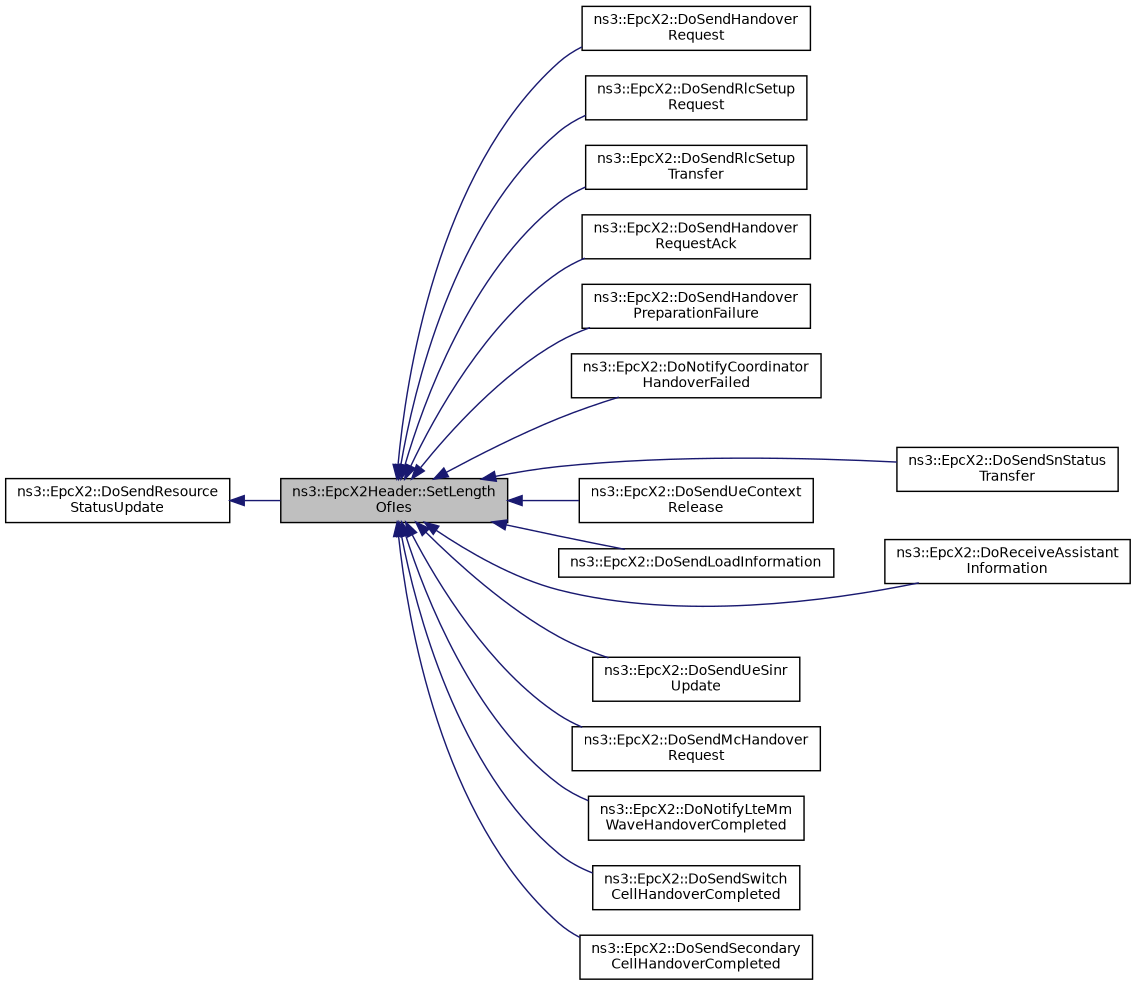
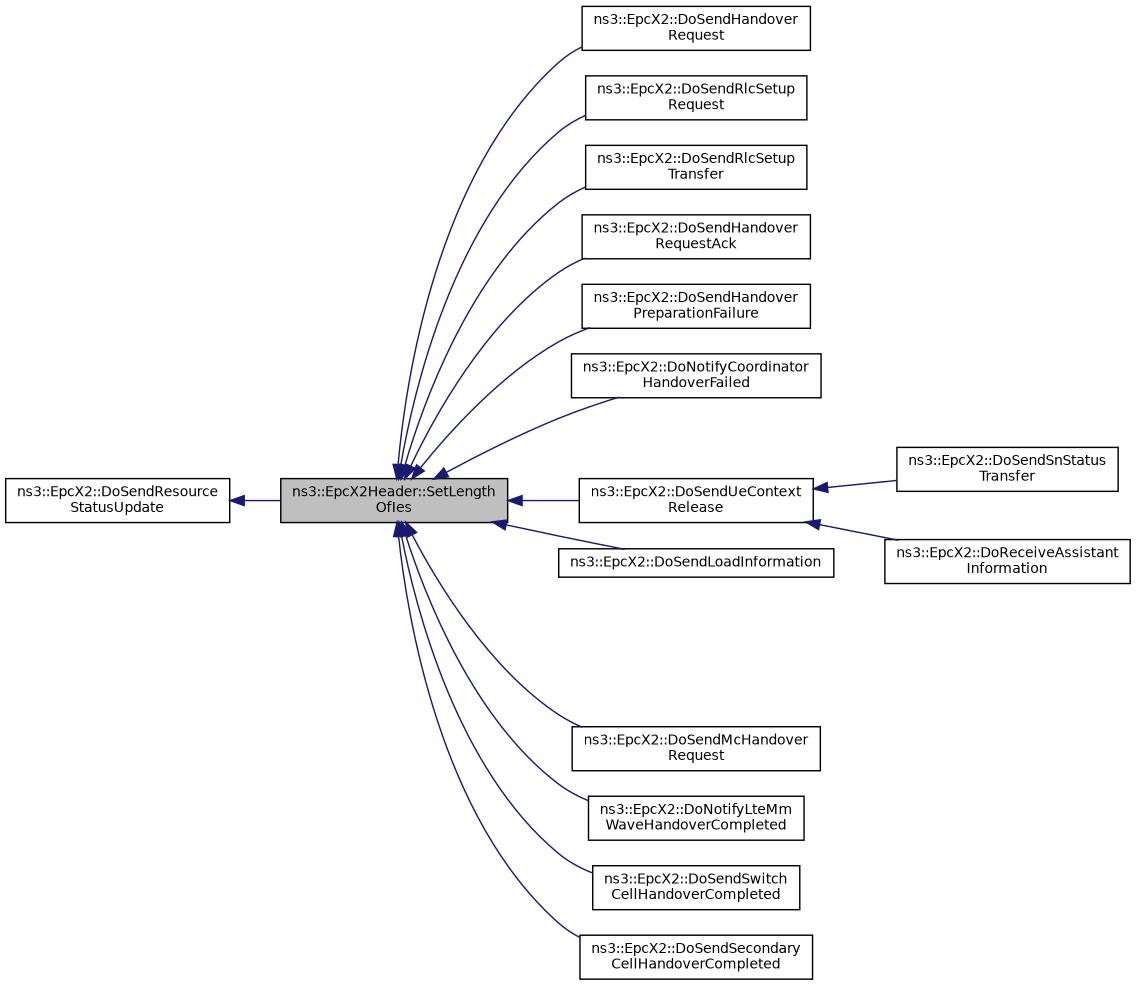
(696, 459) -> (862, 484)
(671, 605) -> (859, 532)
(696, 679) -> none
